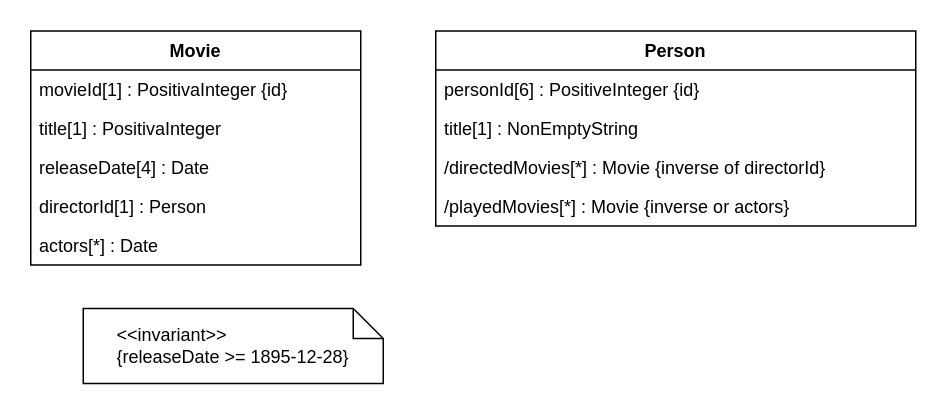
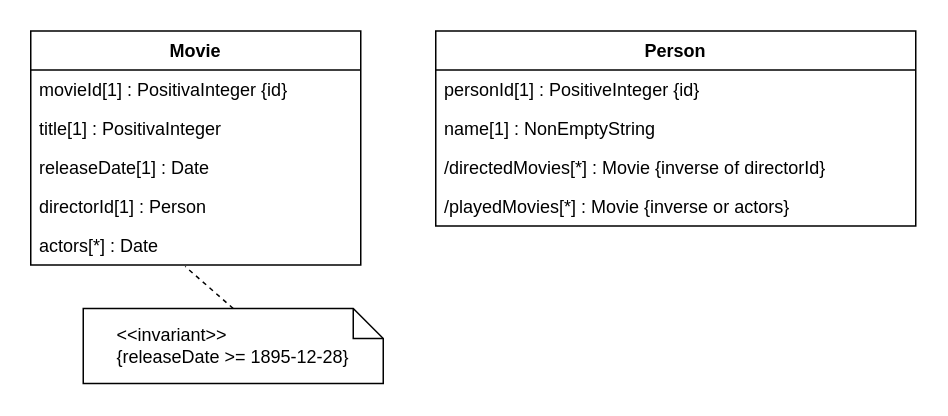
(599, 90) -> (599, 90)
(556, 129) -> (556, 129)
(135, 168) -> (135, 168)
none -> (210, 288)
